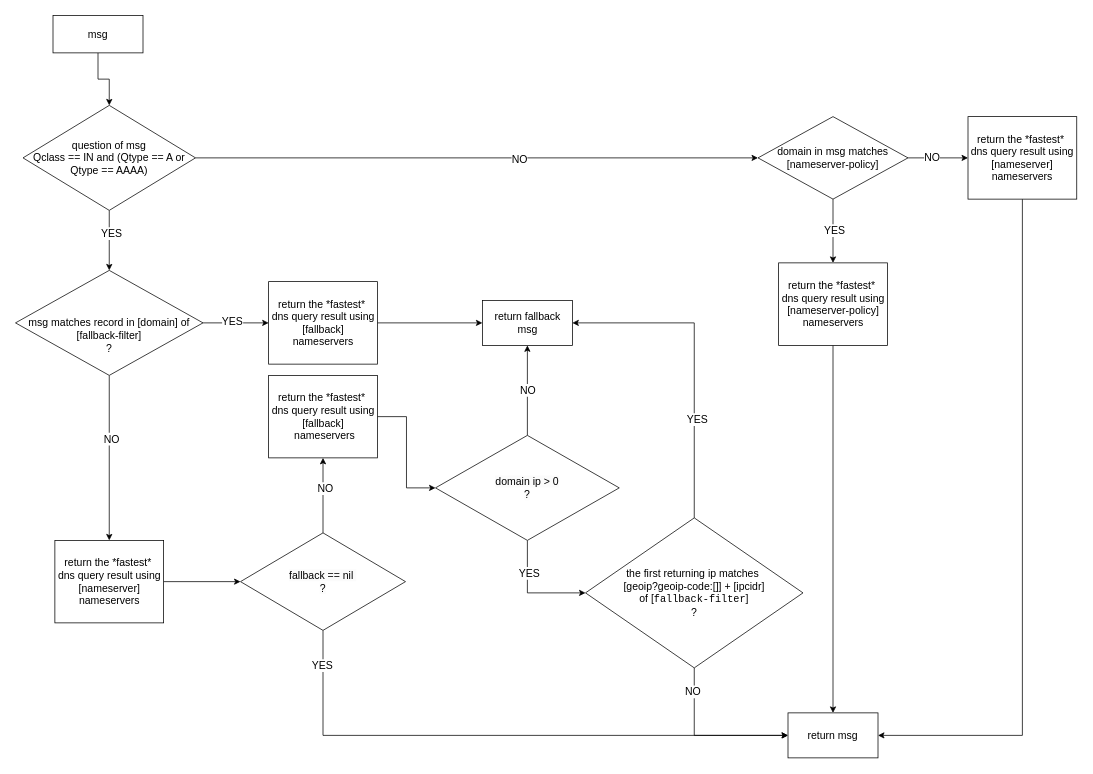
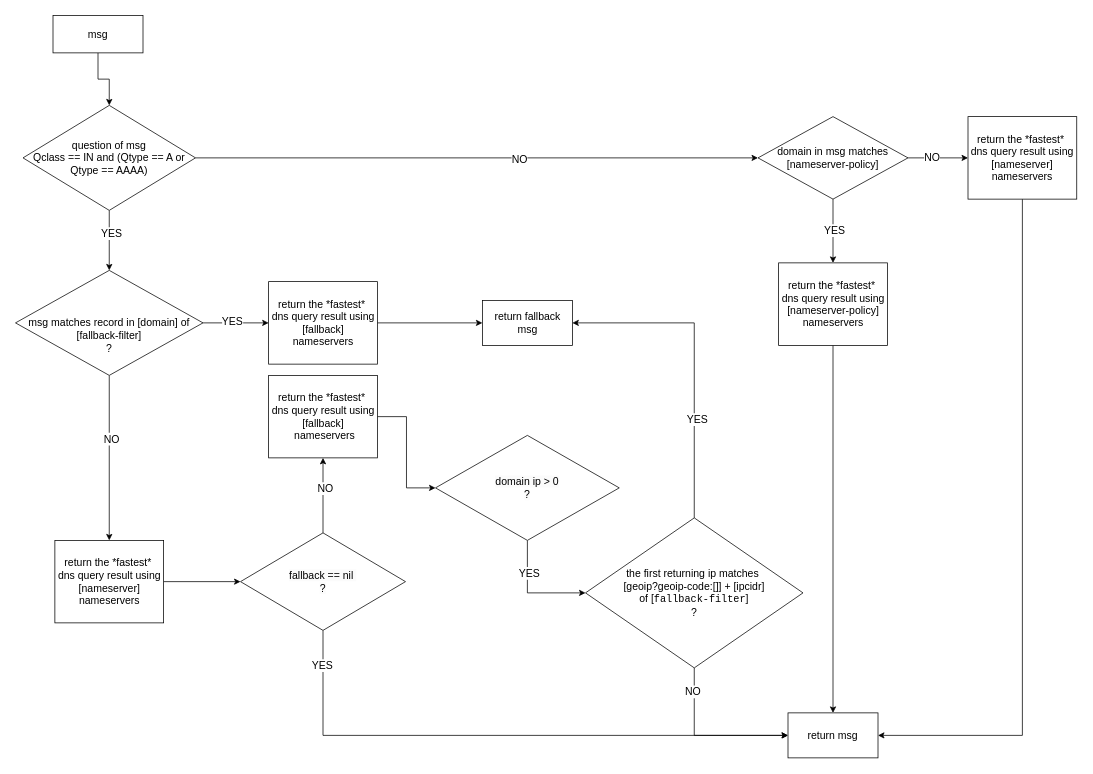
(527, 393) -> none
